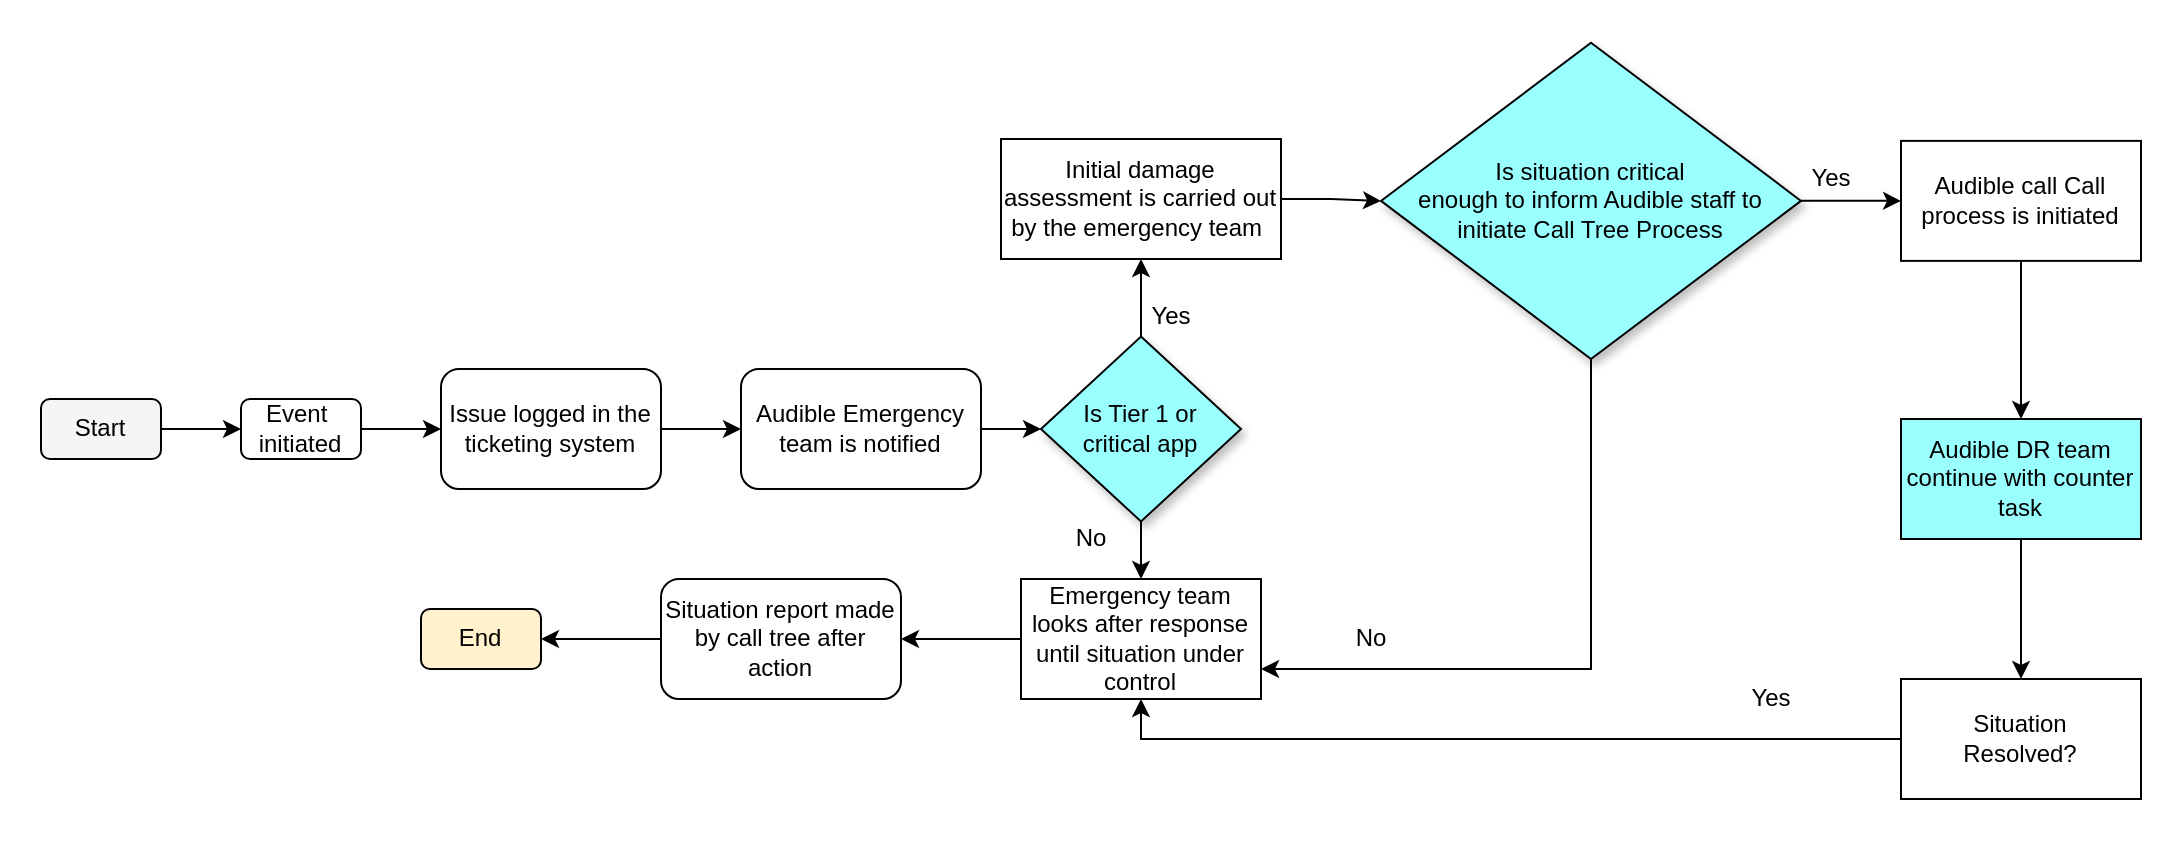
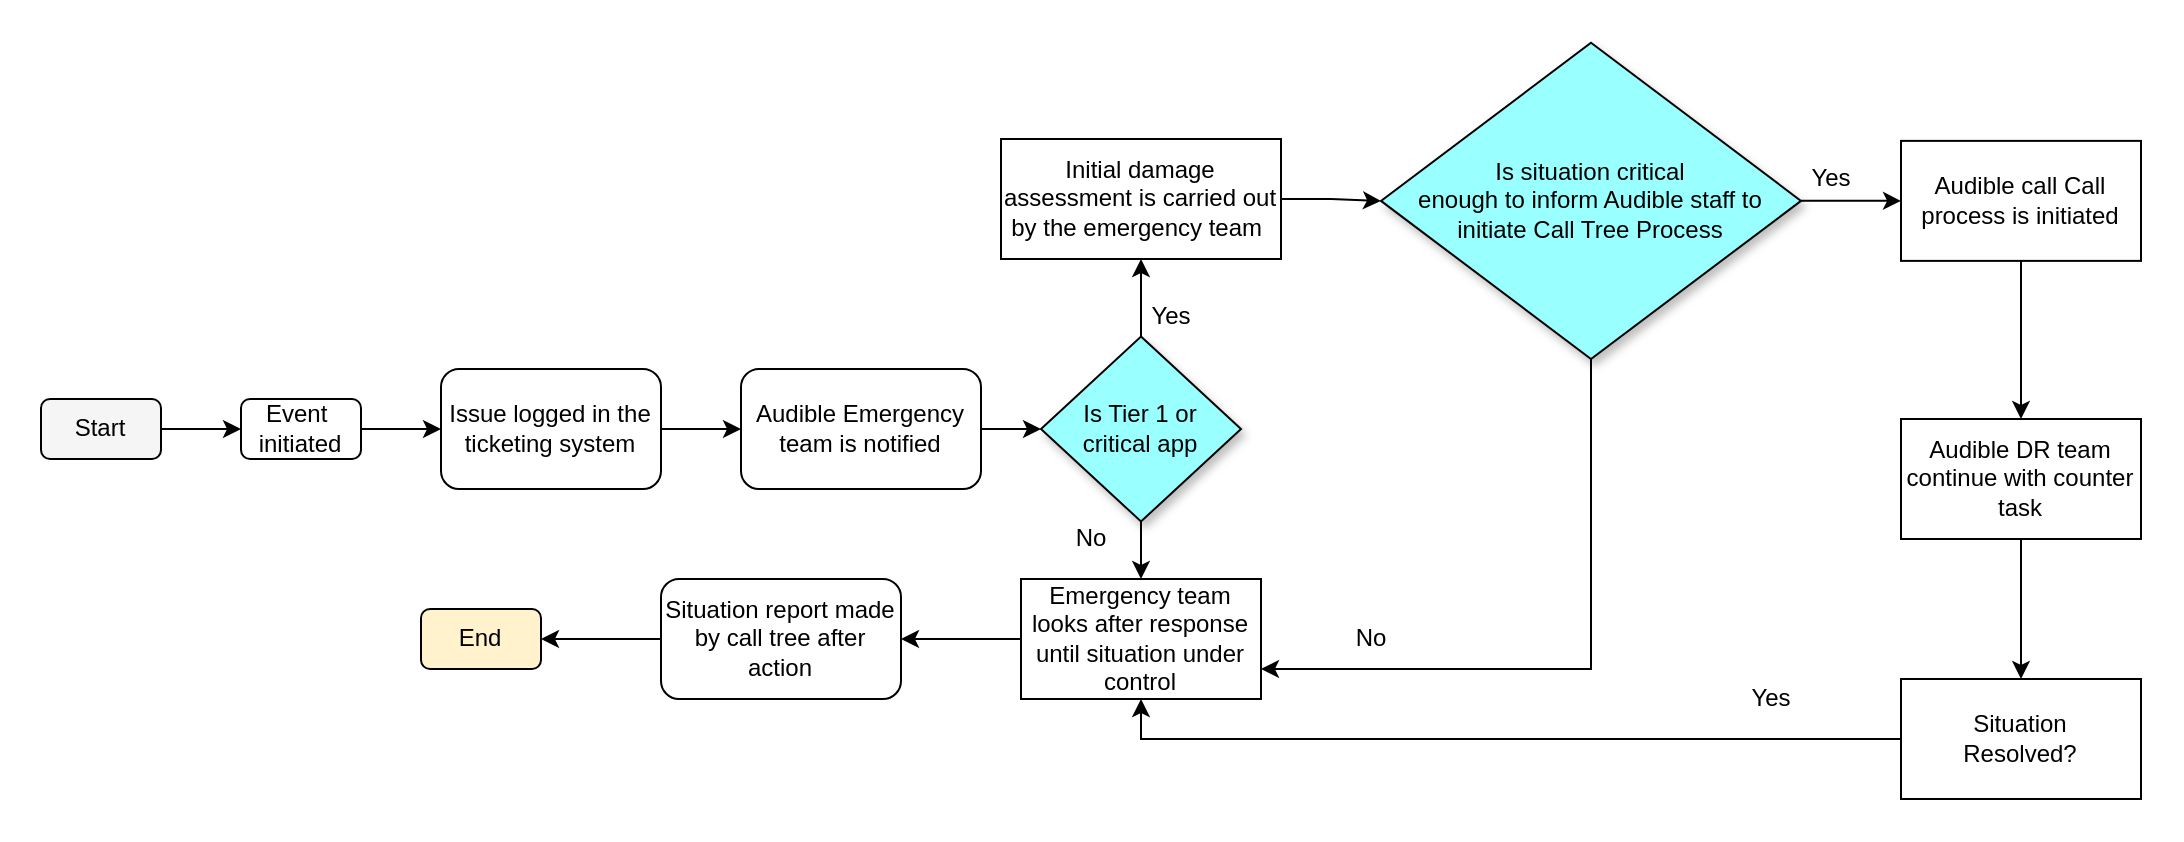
(2021, 479) -> (2021, 479)
